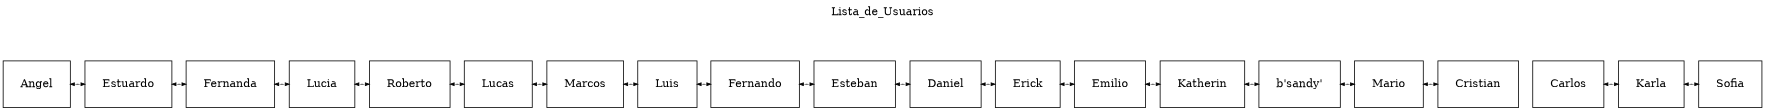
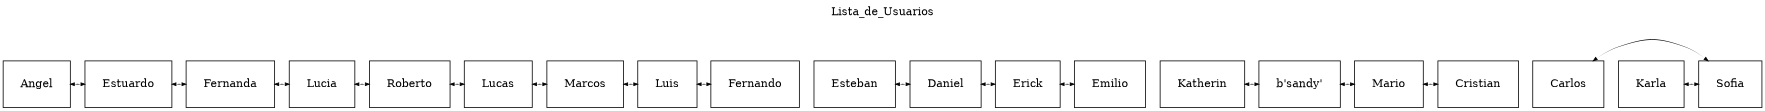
(807, 84) -> none
(1153, 84) -> none
(1611, 84) -> (1651, 40)
